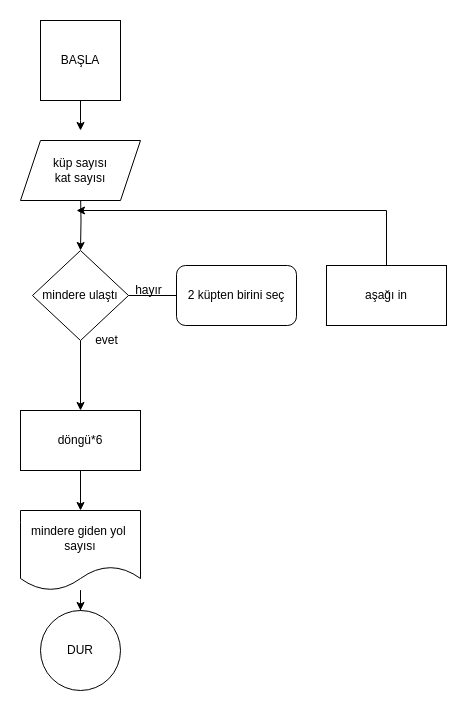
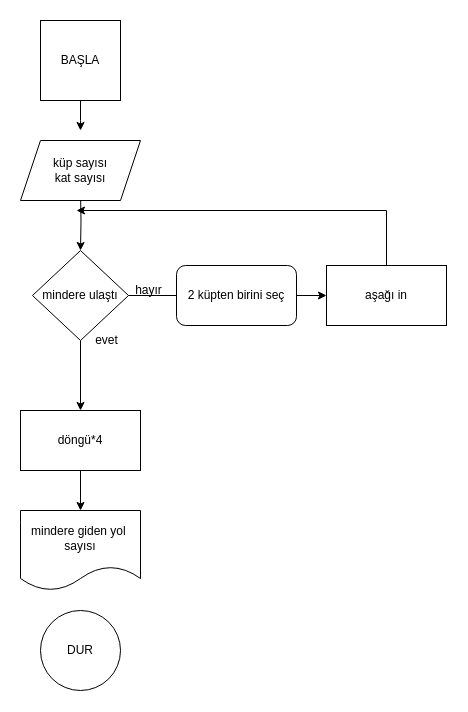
none -> (316, 296)
(81, 441) -> (81, 441)
(81, 605) -> none
